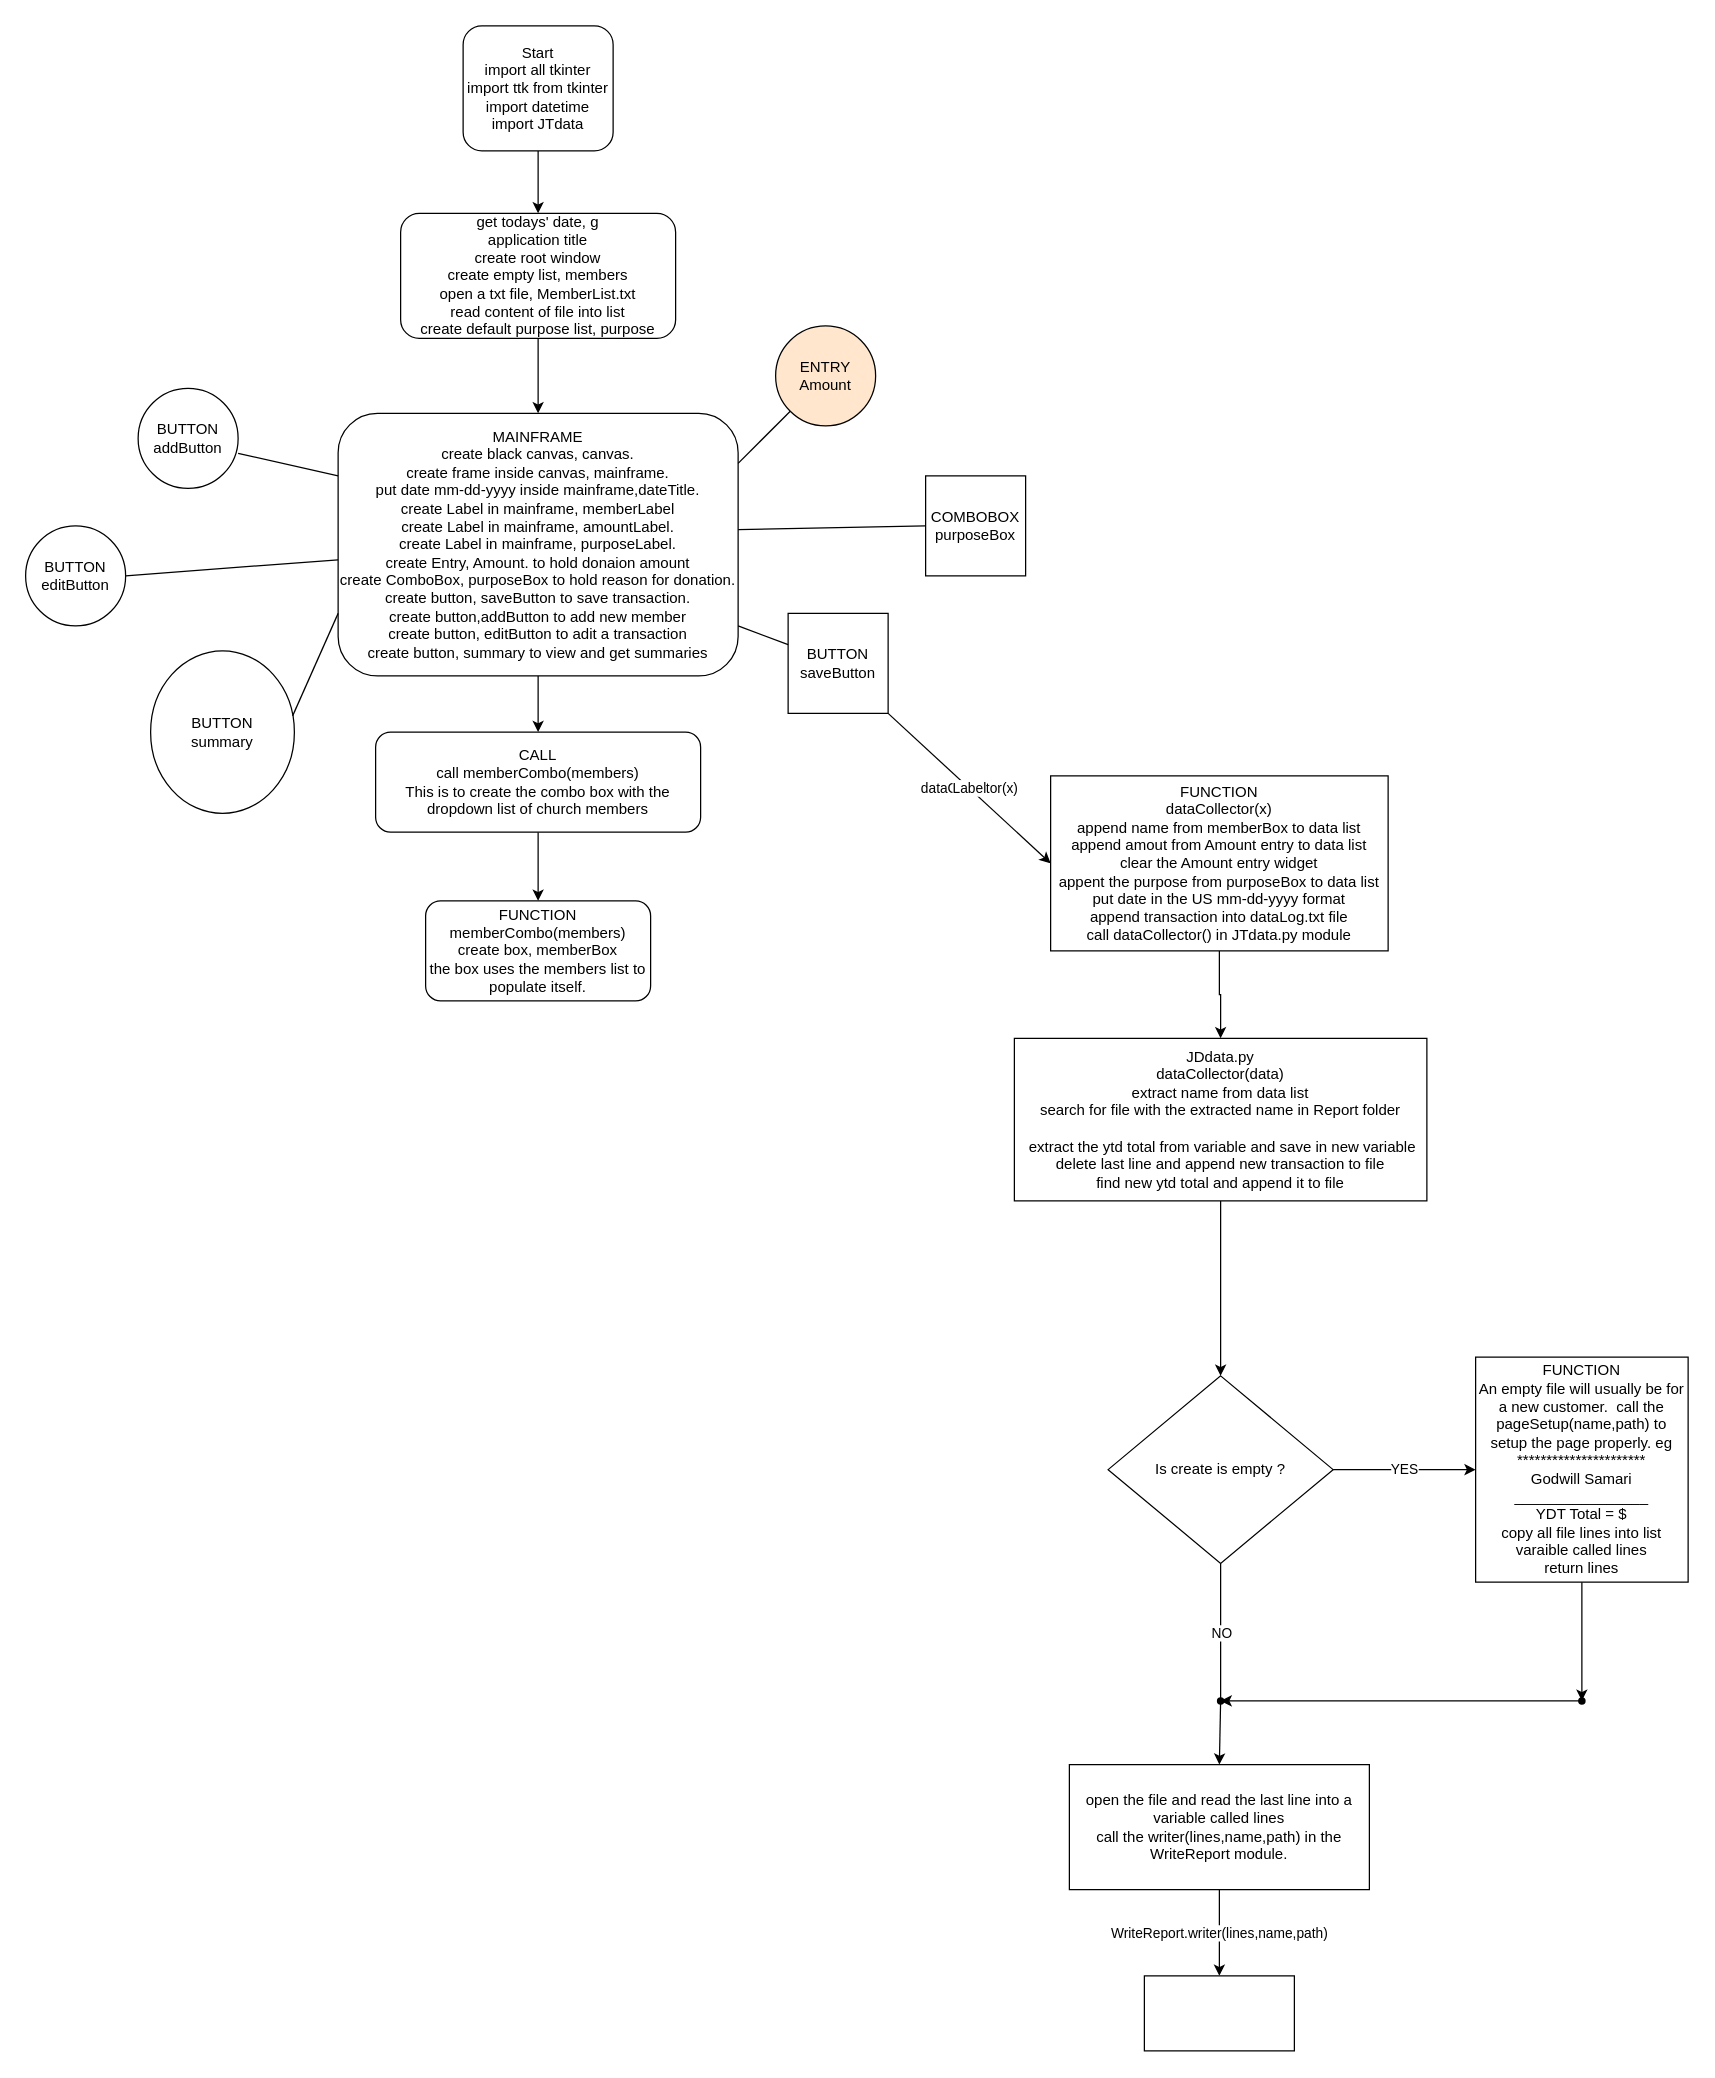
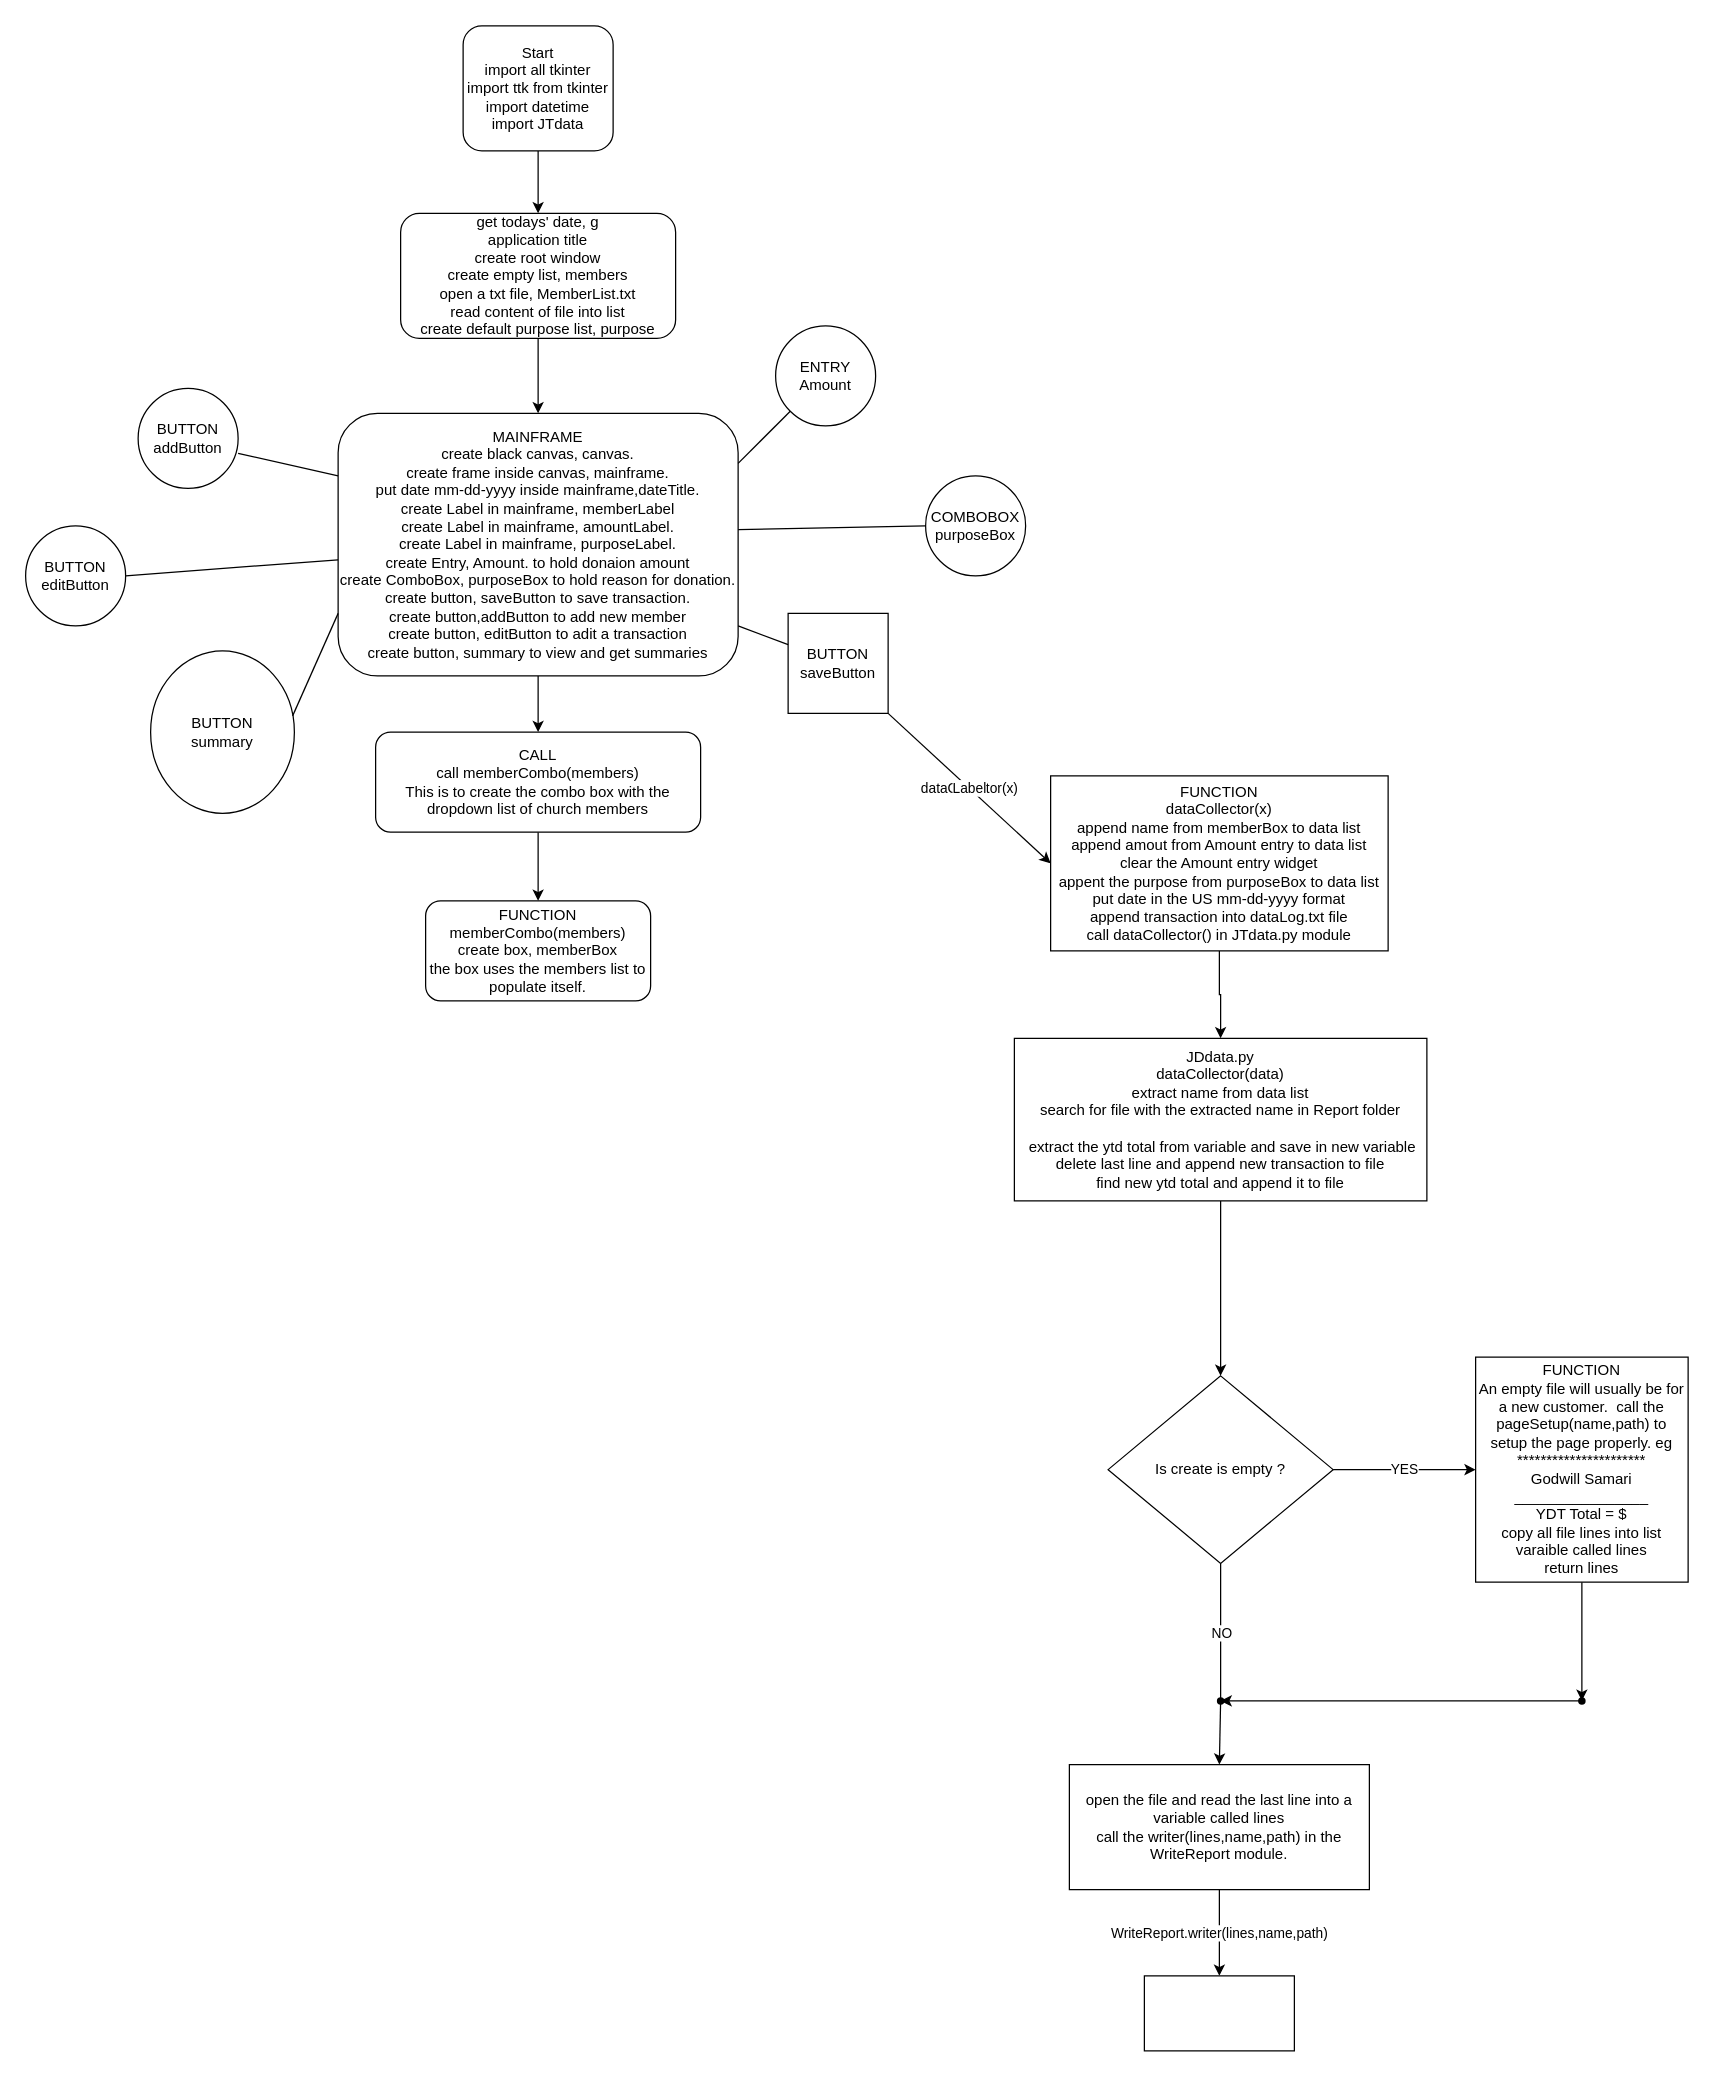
(826, 376) -> (826, 376)
(976, 526) -> (976, 526)
